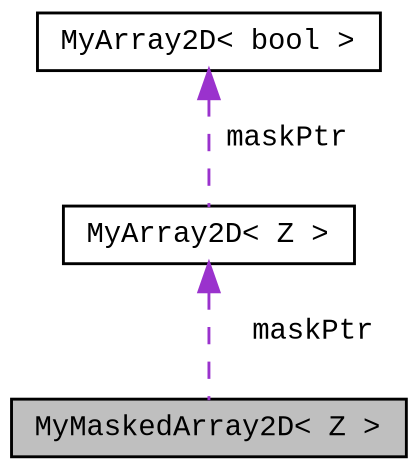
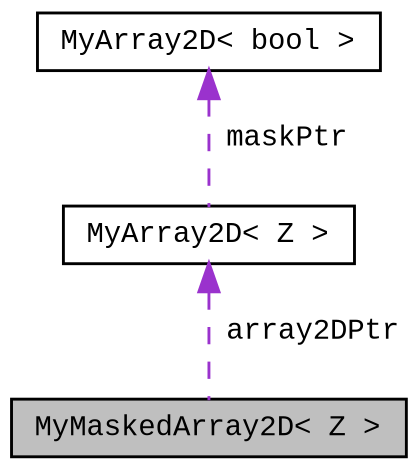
(305, 331) -> (305, 331)
